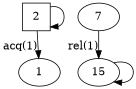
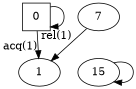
(36, 17) -> (36, 17)
(99, 41) -> (72, 42)
